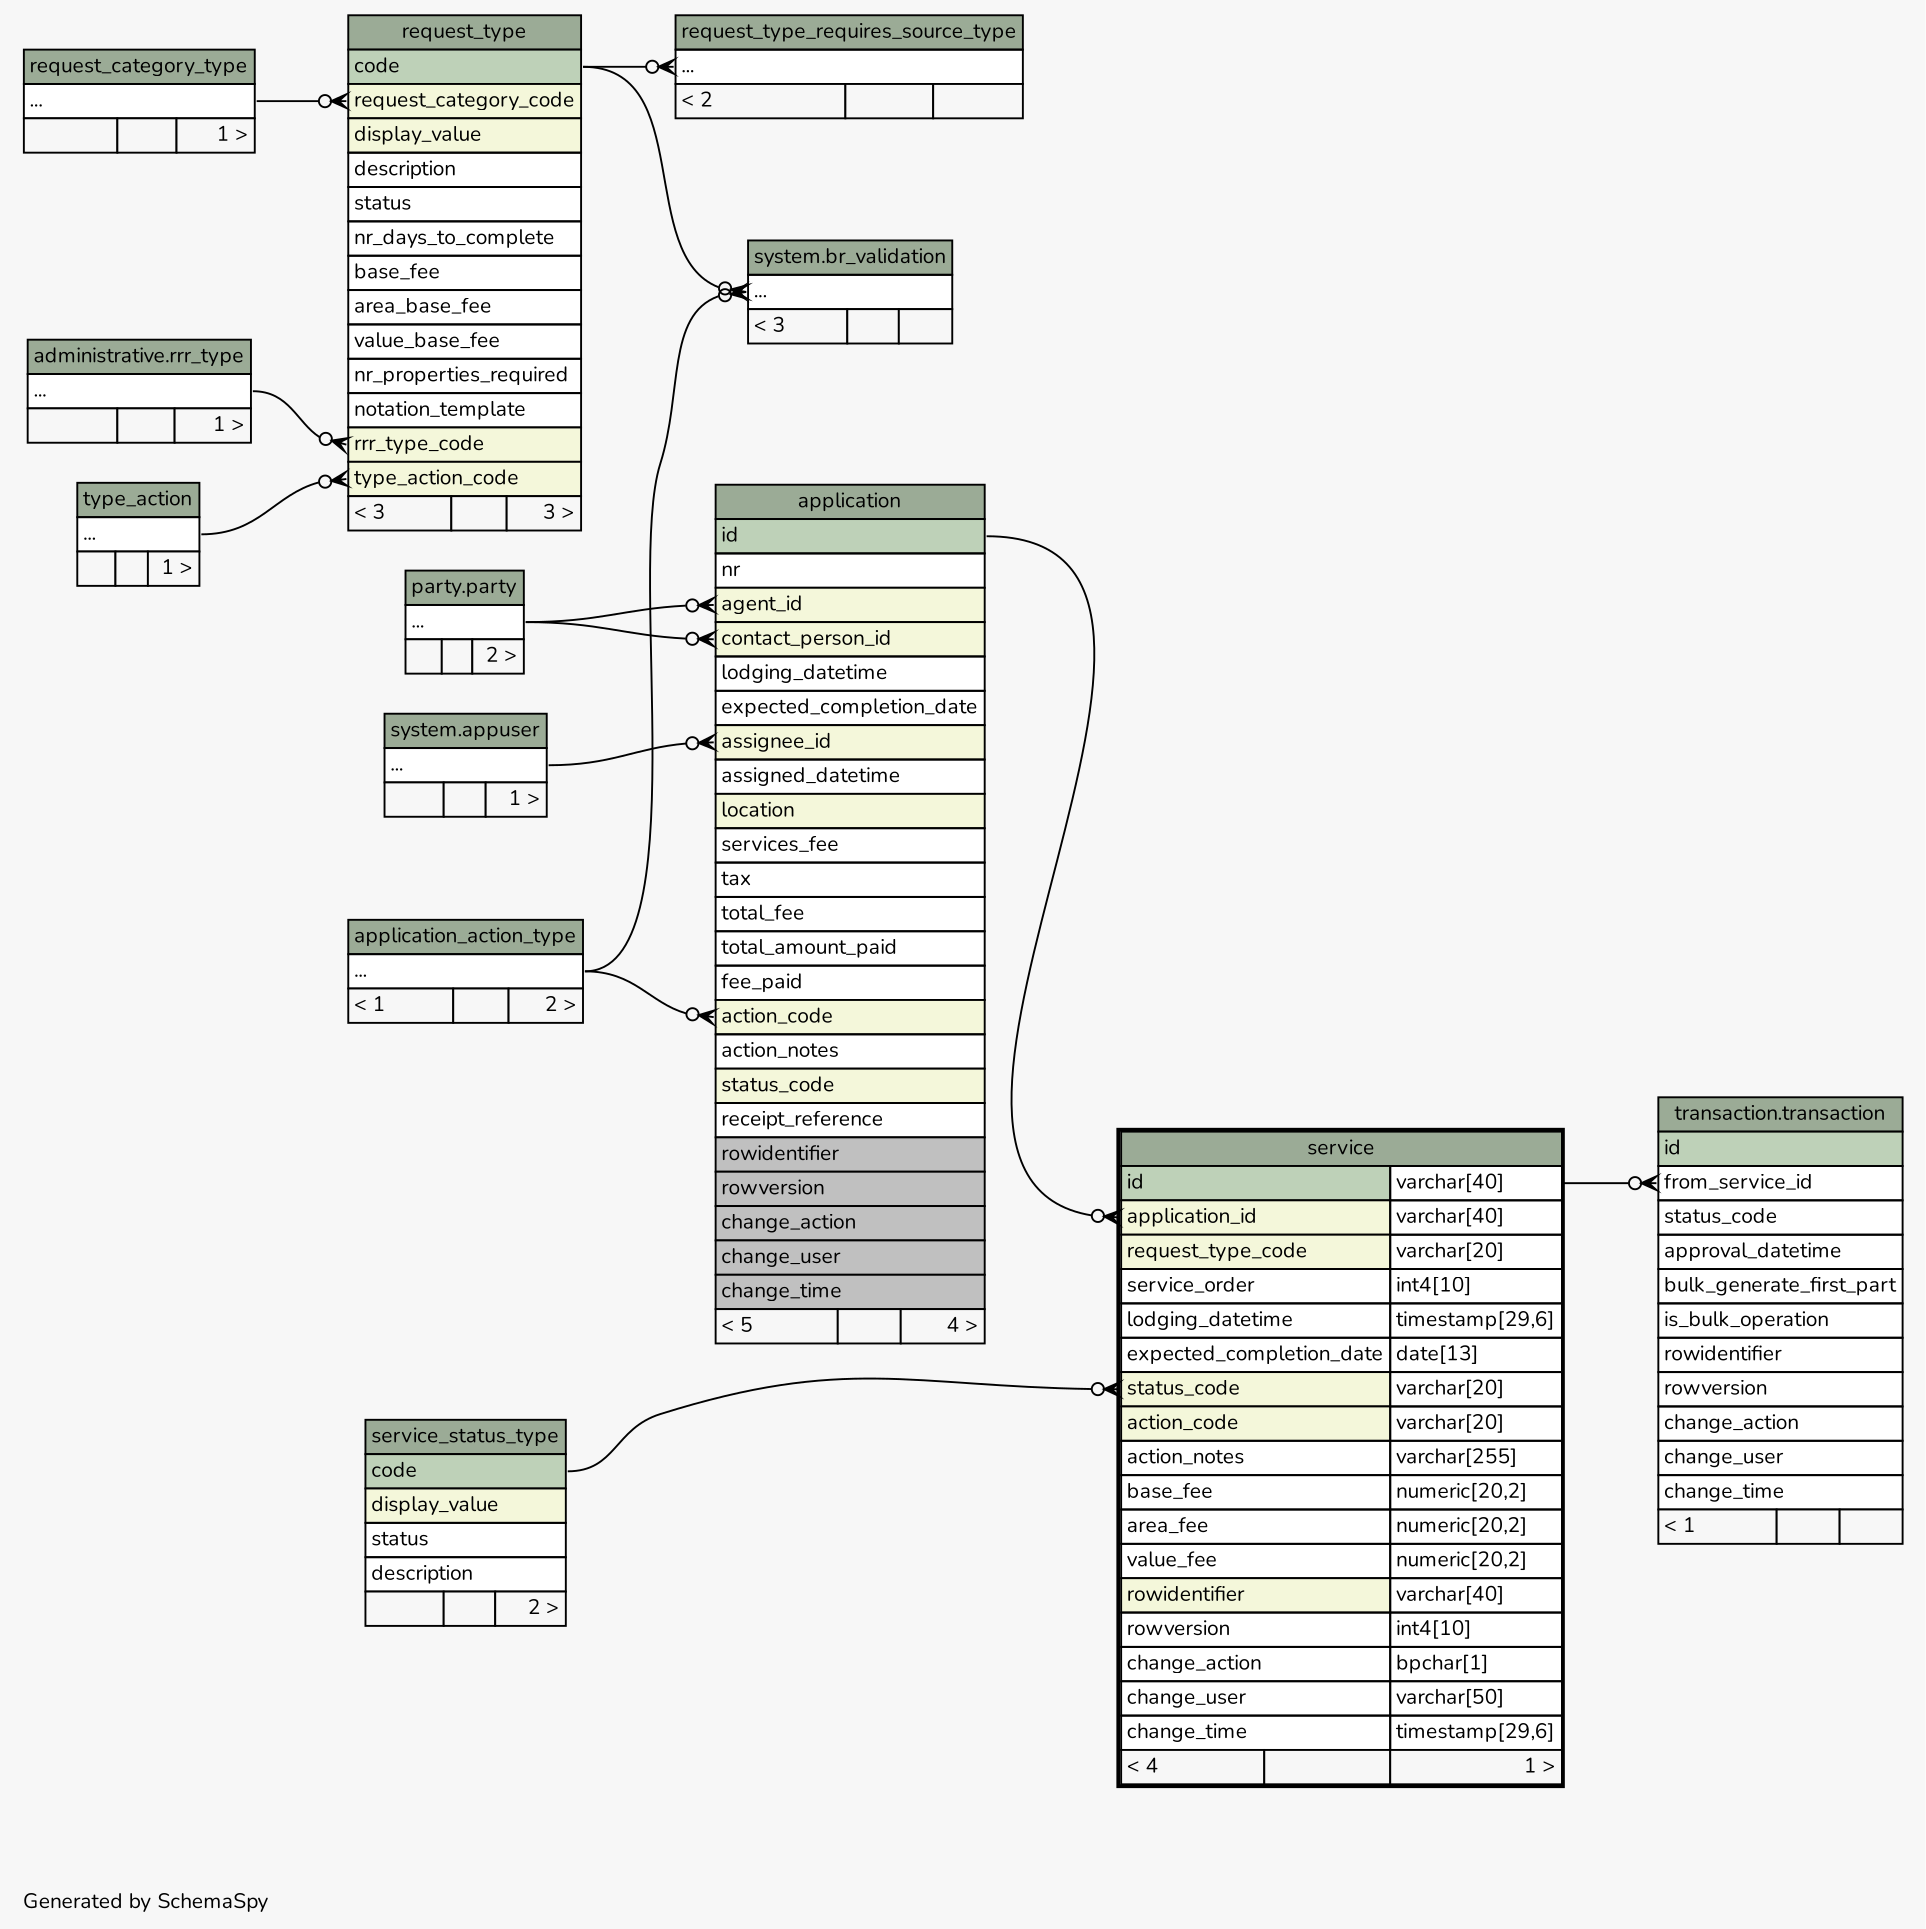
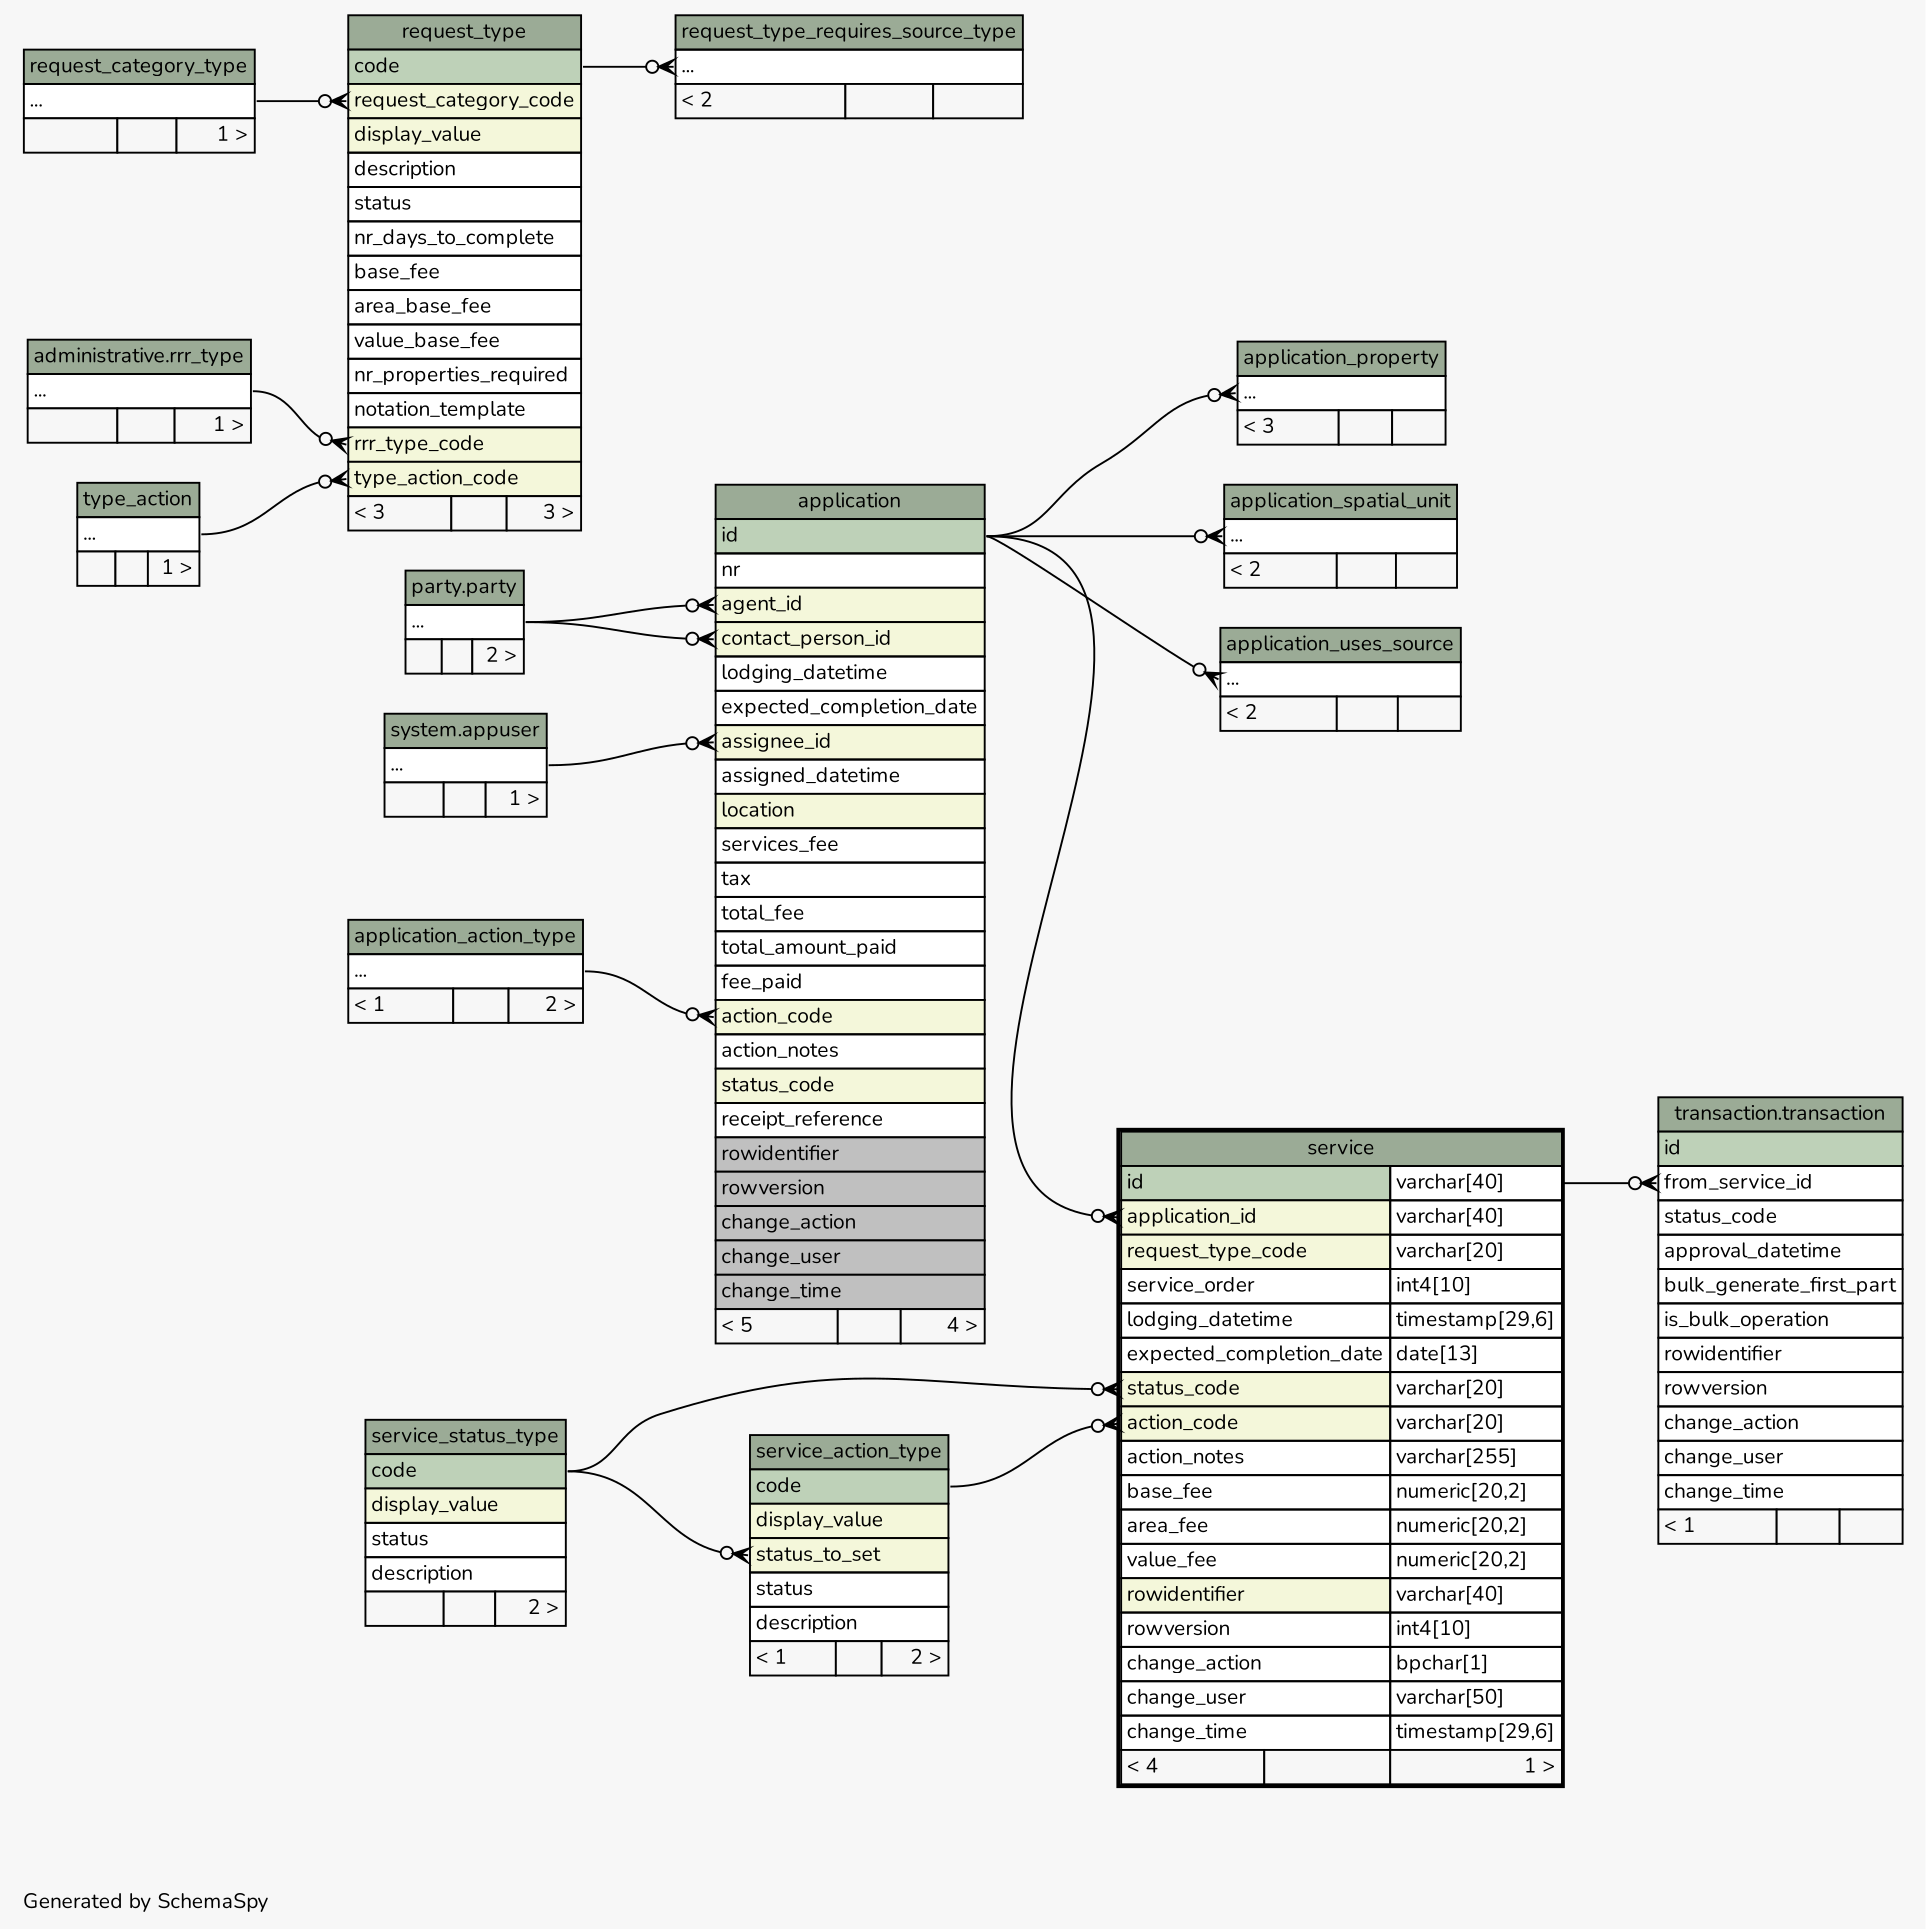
(849, 292) -> none
none -> (1341, 393)
none -> (1341, 536)
none -> (1341, 679)
none -> (849, 1555)
